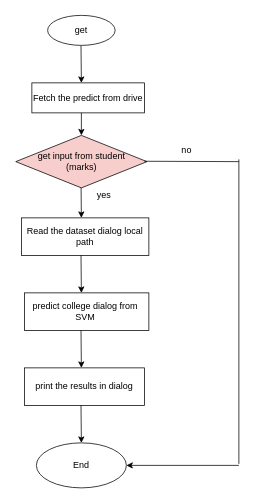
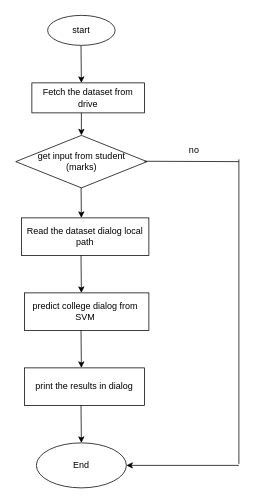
(81, 30) -> (81, 30)
(88, 98) -> (88, 98)
(186, 150) -> (194, 150)
(81, 162) -> (81, 162)
(104, 195) -> none
